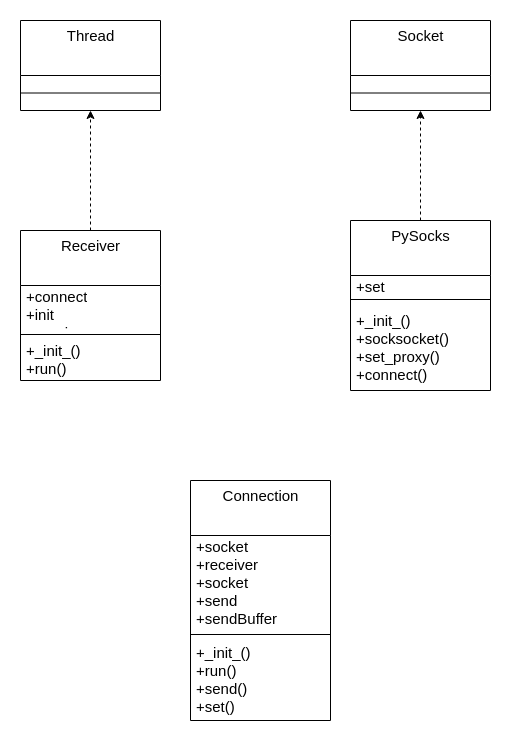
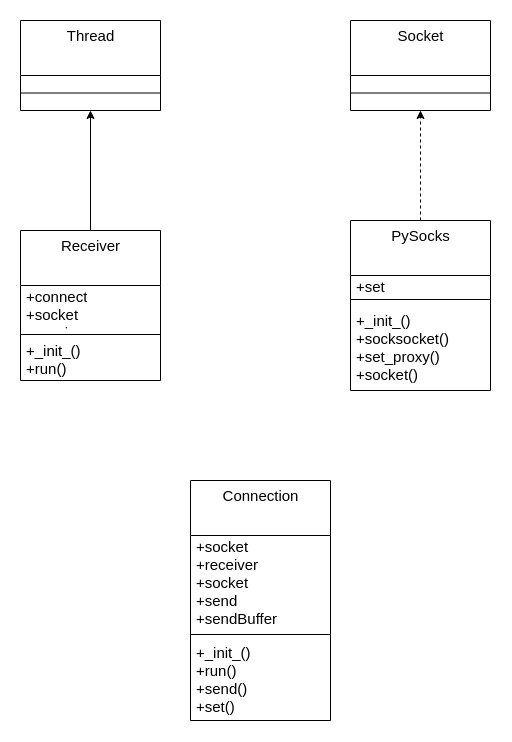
(91, 173) -> (91, 173)
(60, 309) -> (60, 309)
(411, 348) -> (411, 348)
